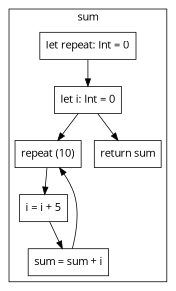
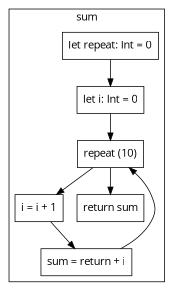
(106, 124) -> (110, 177)
(44, 208) -> (39, 208)
(68, 262) -> (86, 262)
